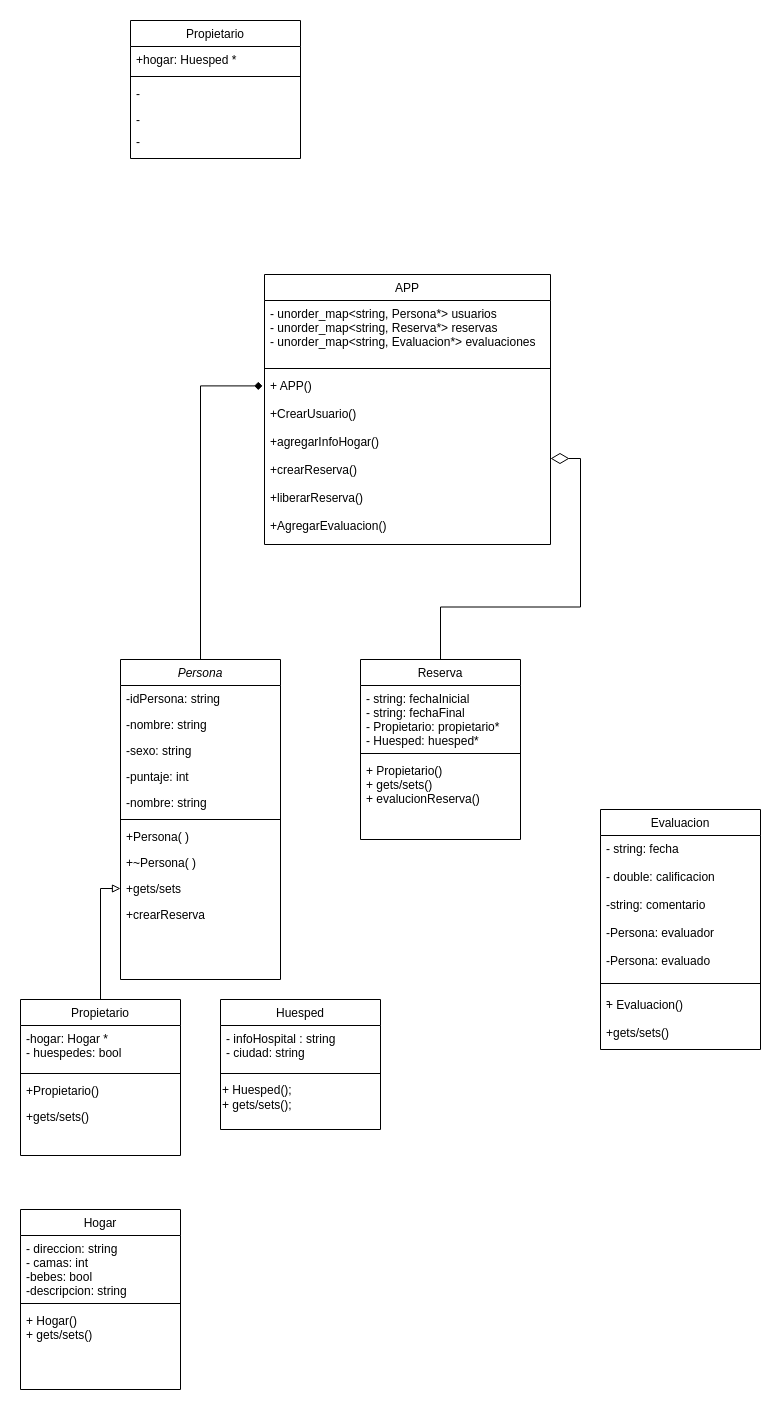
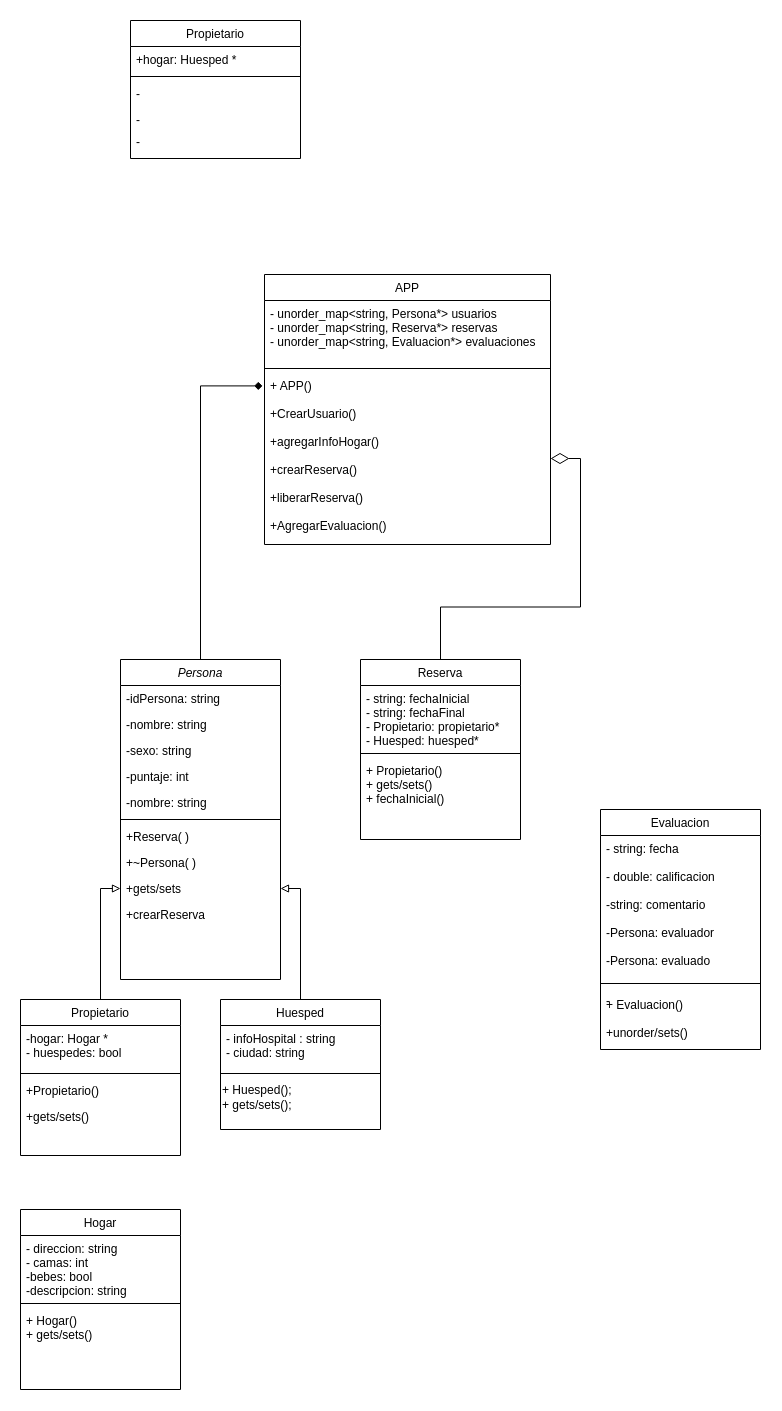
(412, 771) -> (412, 771)
(161, 837) -> (161, 837)
none -> (301, 939)
(648, 1005) -> (648, 1005)
